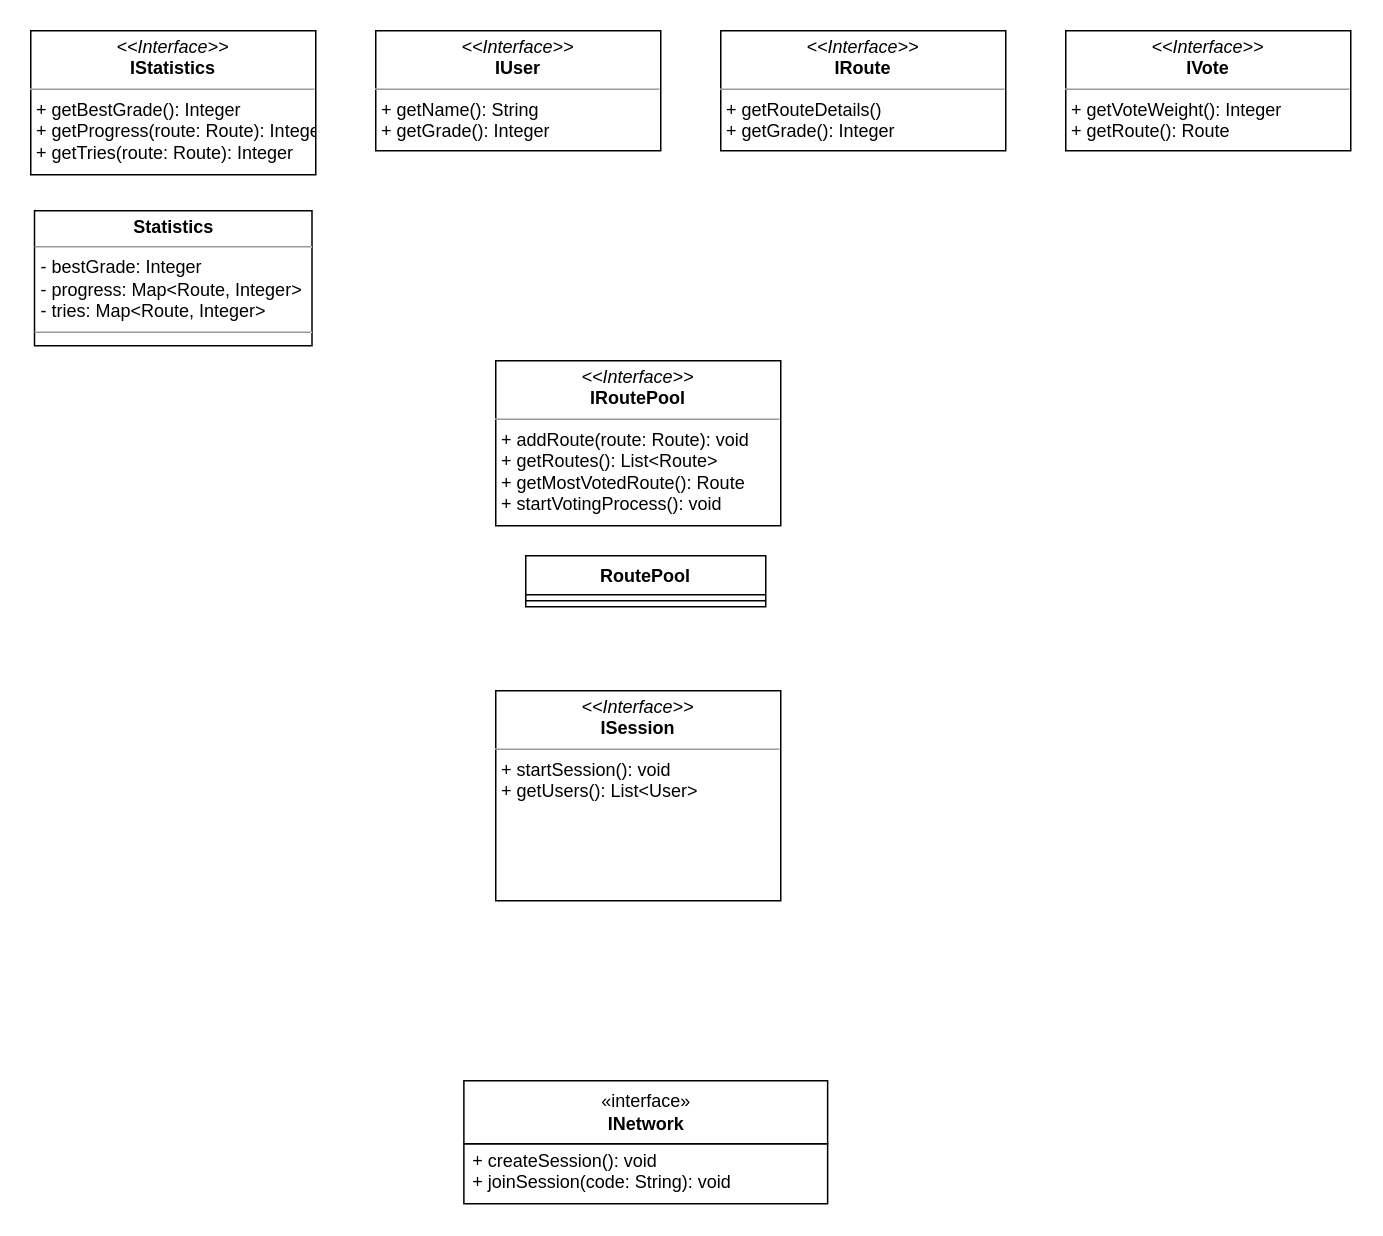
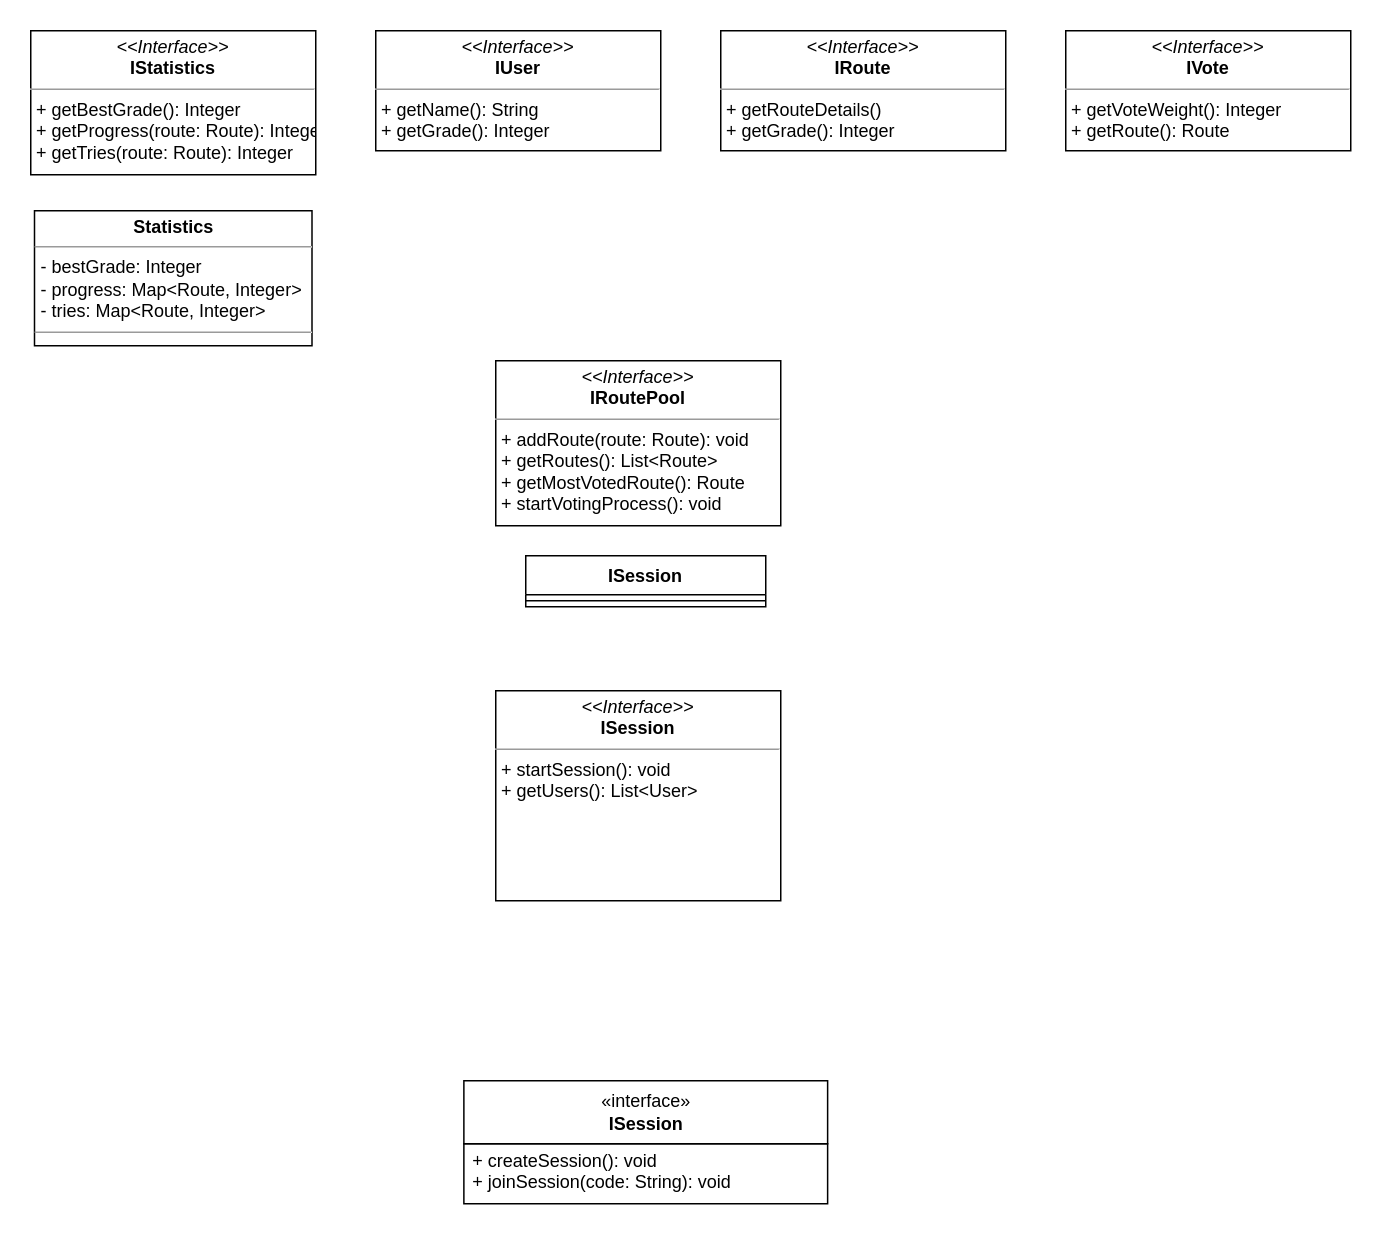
(645, 576) -> (645, 576)
(647, 1112) -> (647, 1112)
